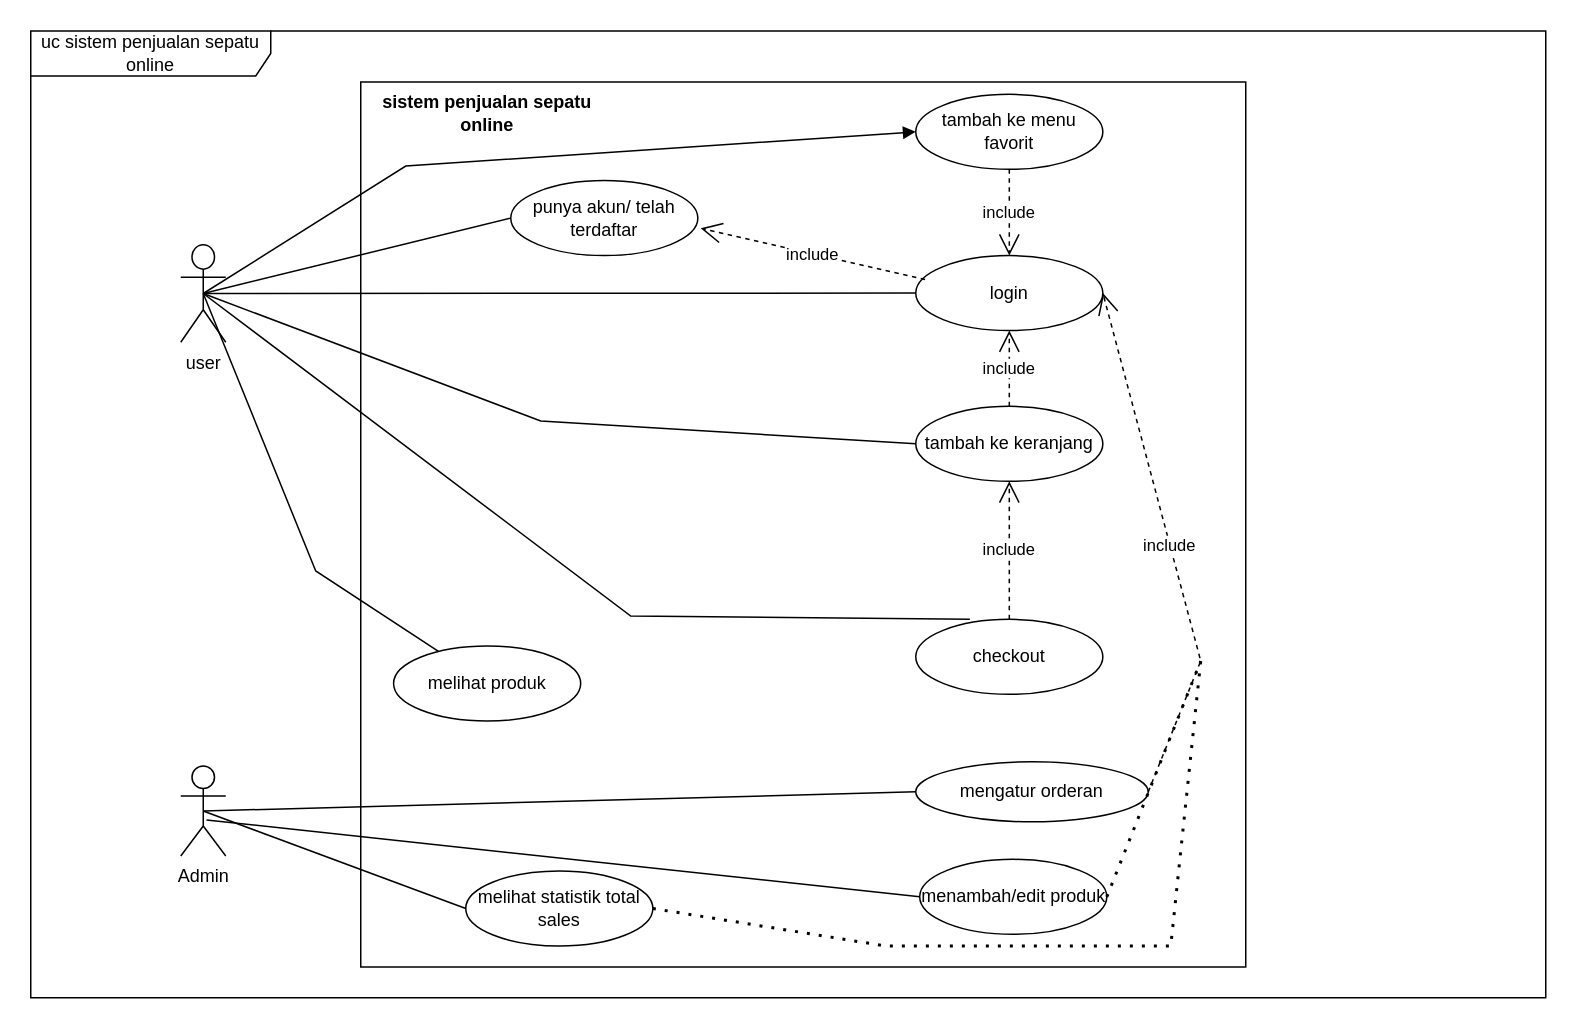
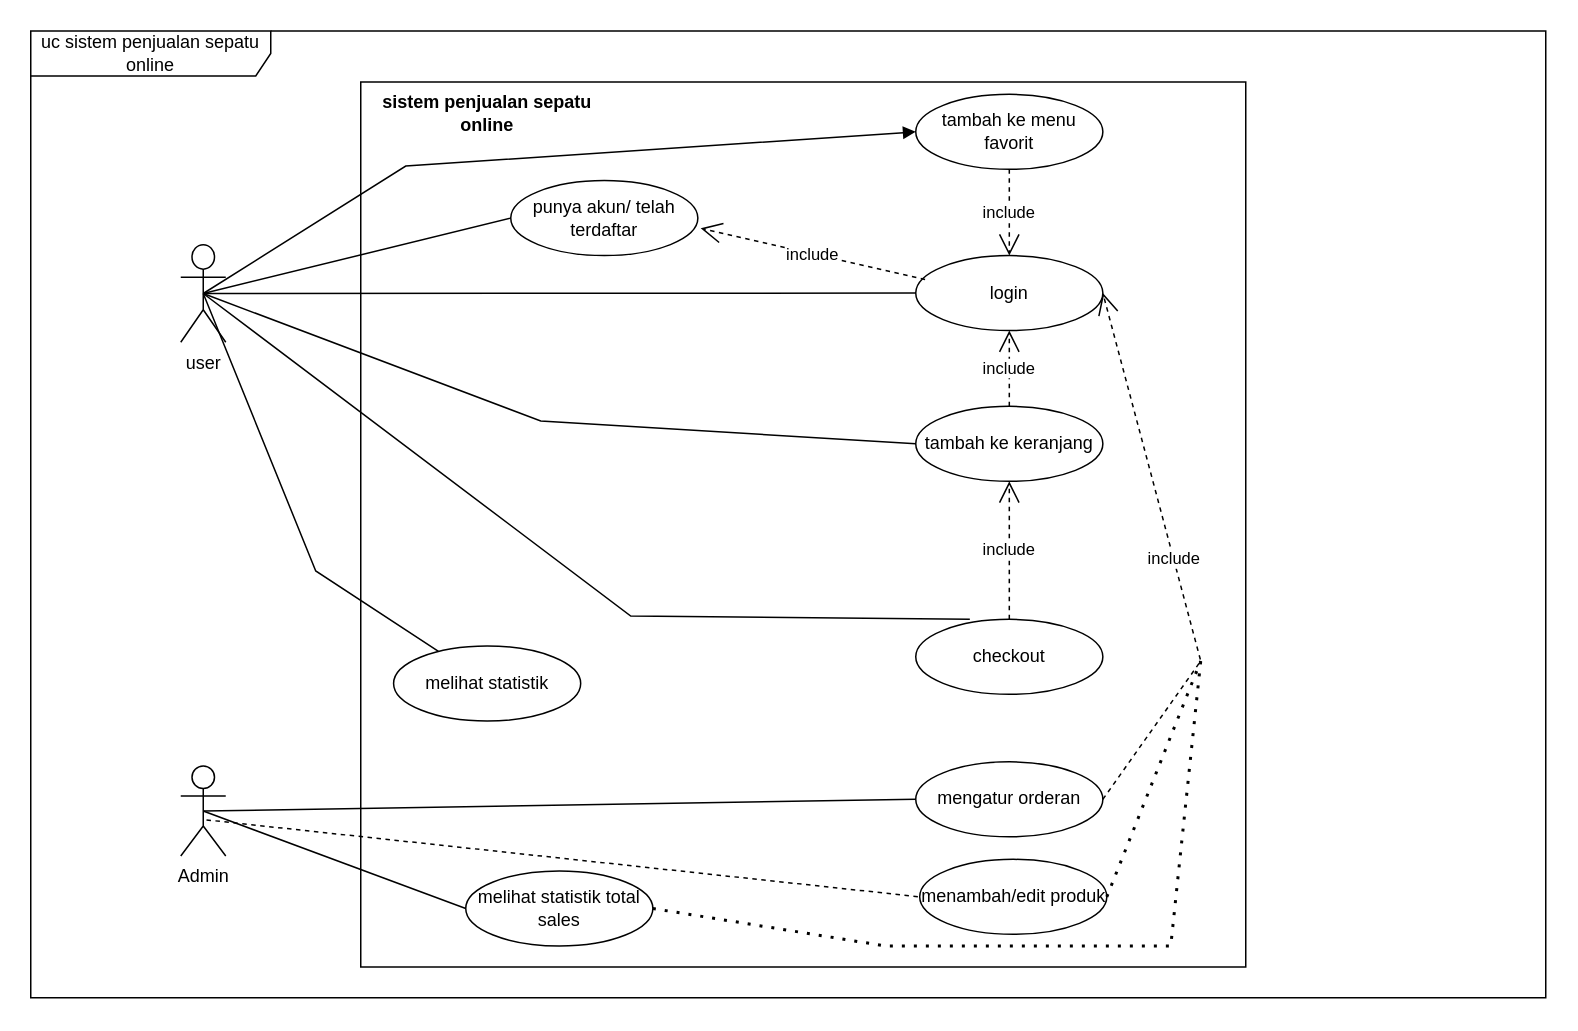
(488, 683) -> (488, 683)
(1032, 792) -> (1009, 799)
(582, 860) -> (582, 860)
